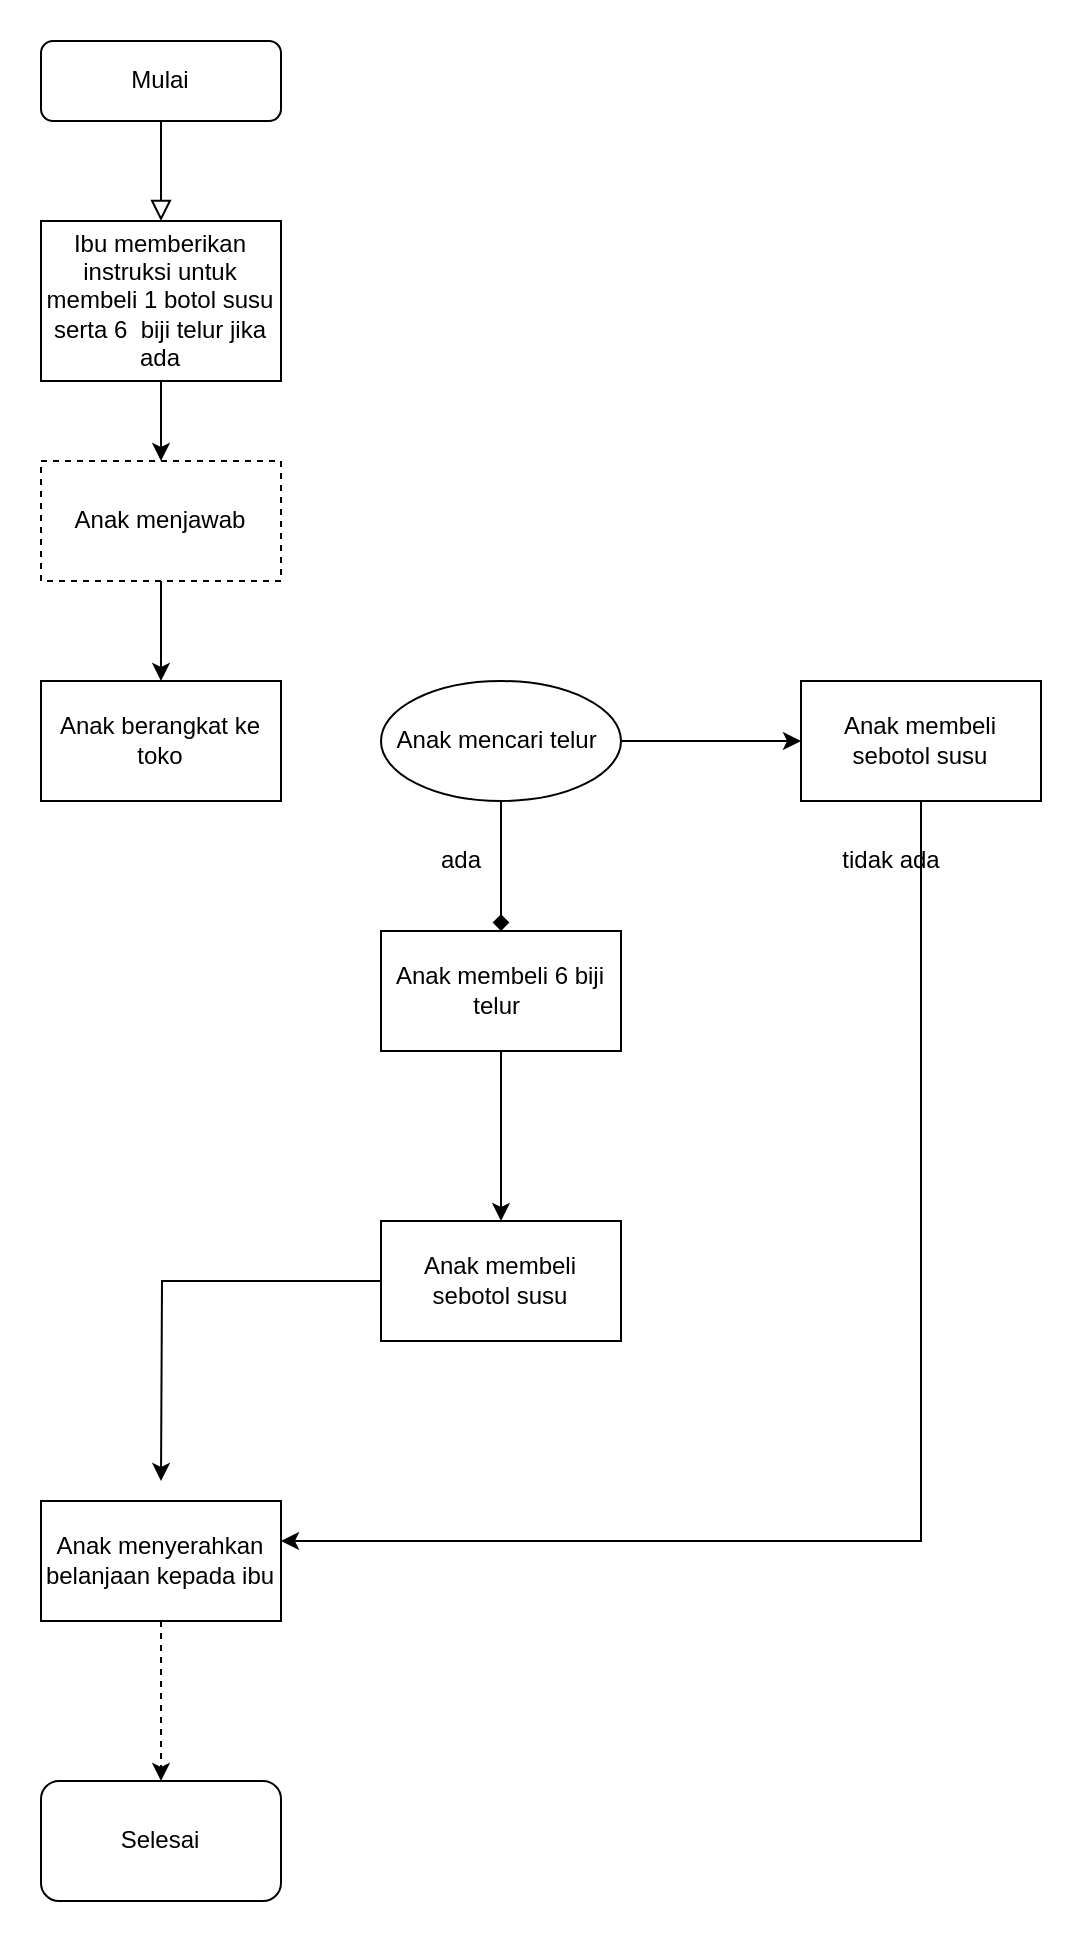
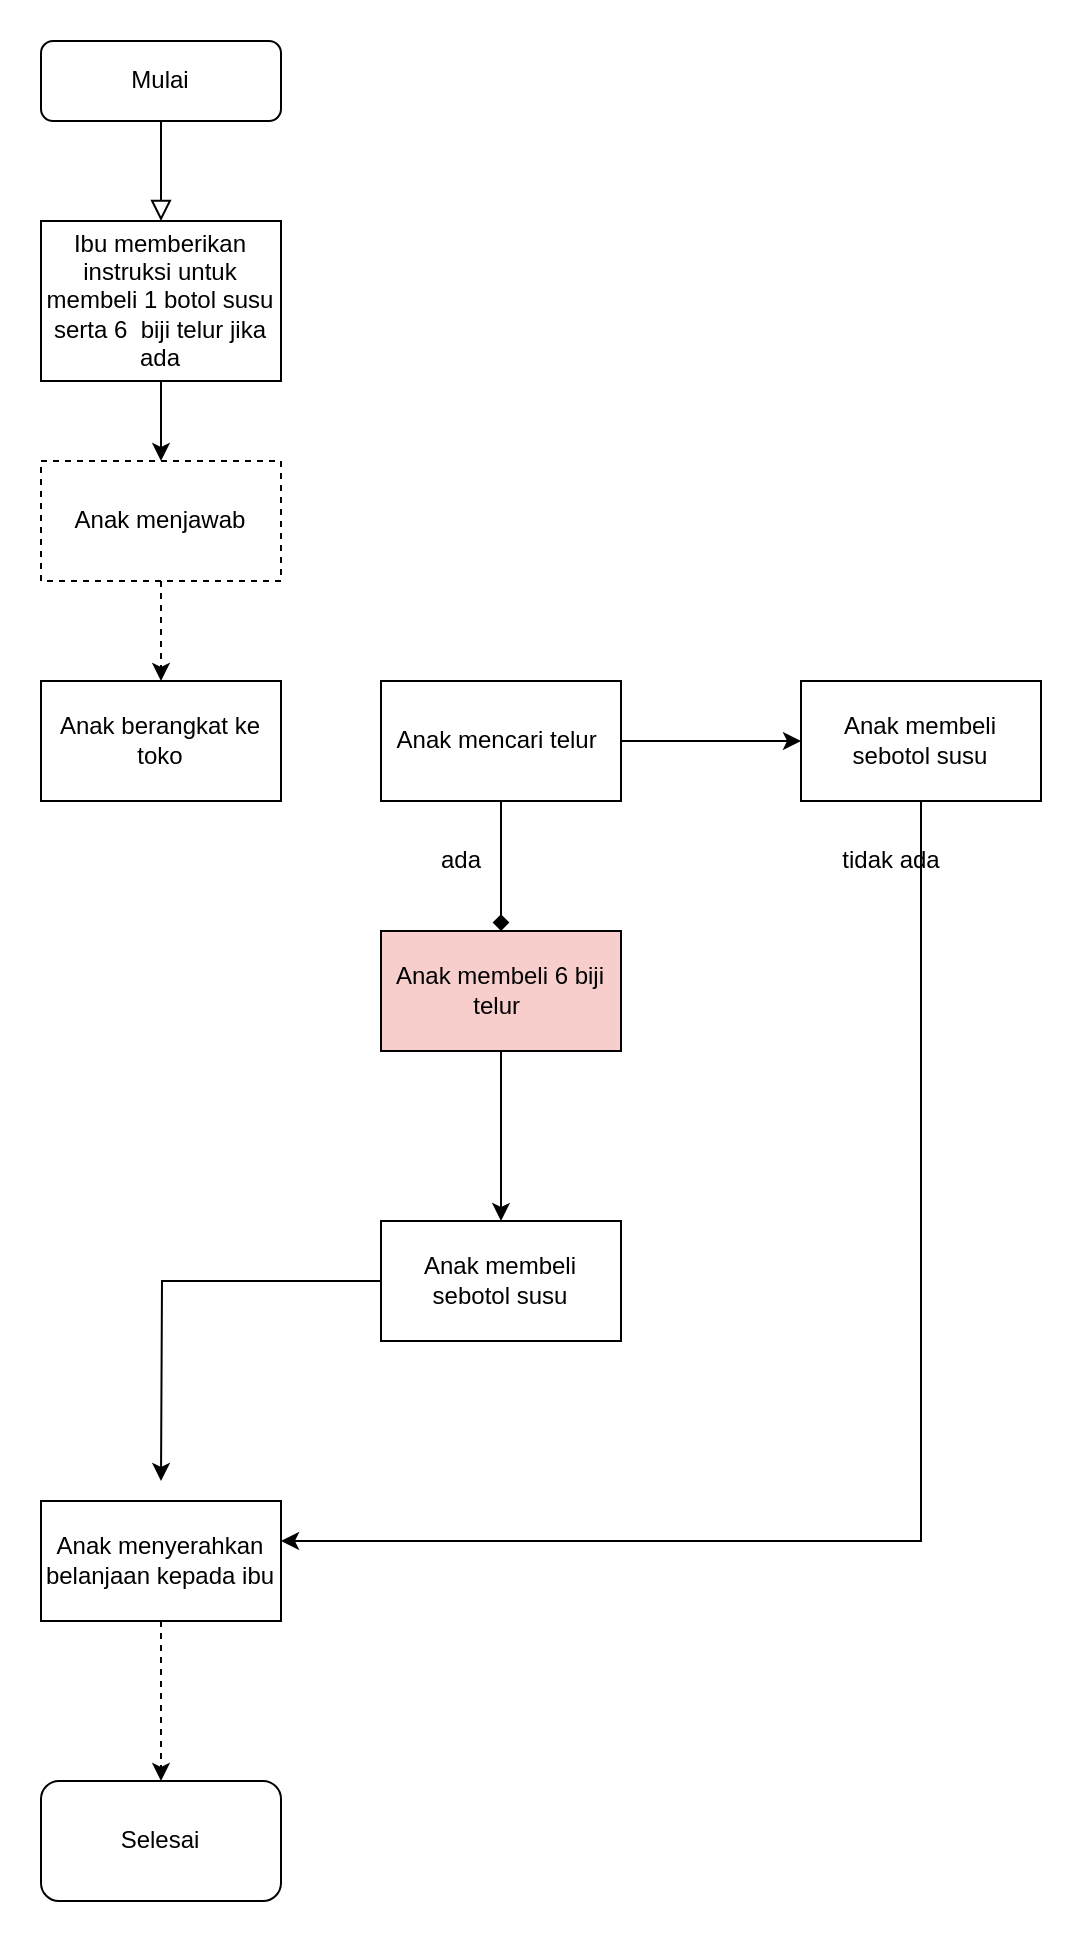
(161, 625) -> (161, 625)
(501, 741) -> (501, 741)
(501, 991) -> (501, 991)
